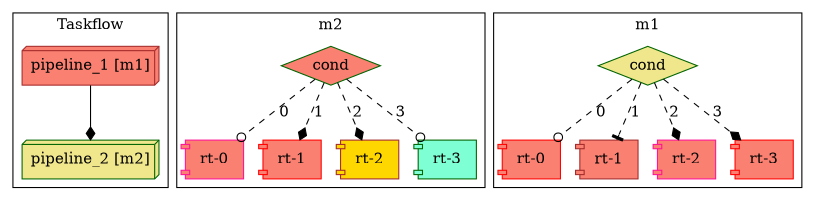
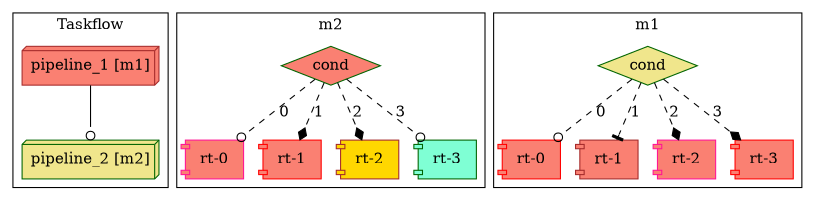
(91, 106) -> (91, 106)
